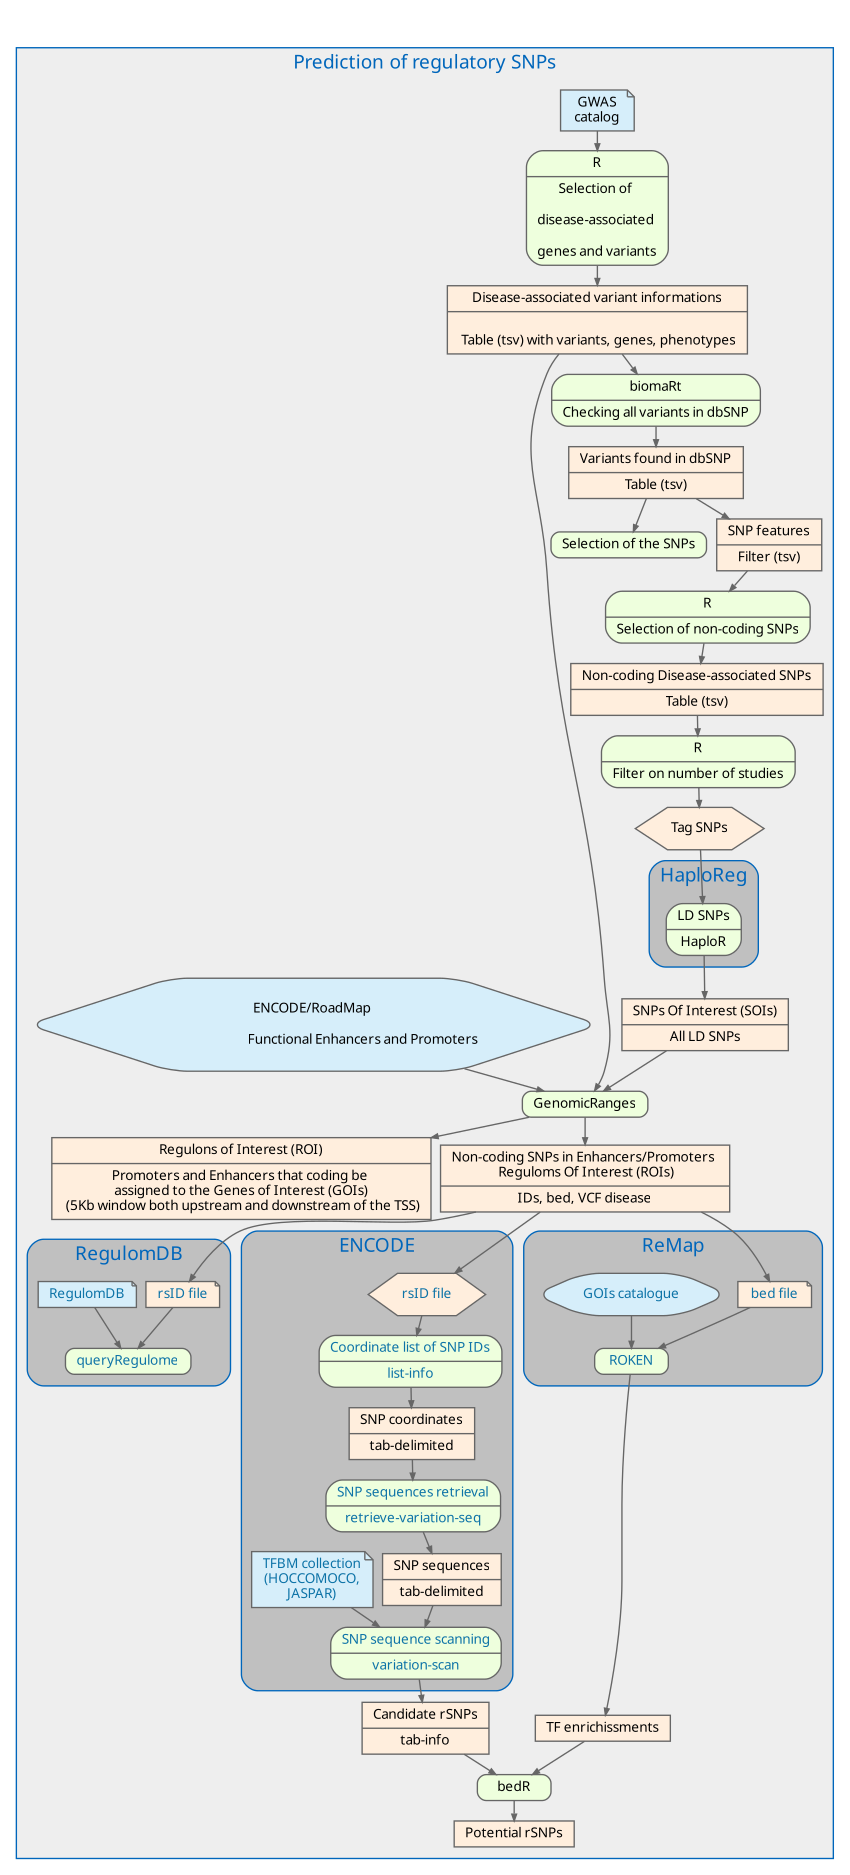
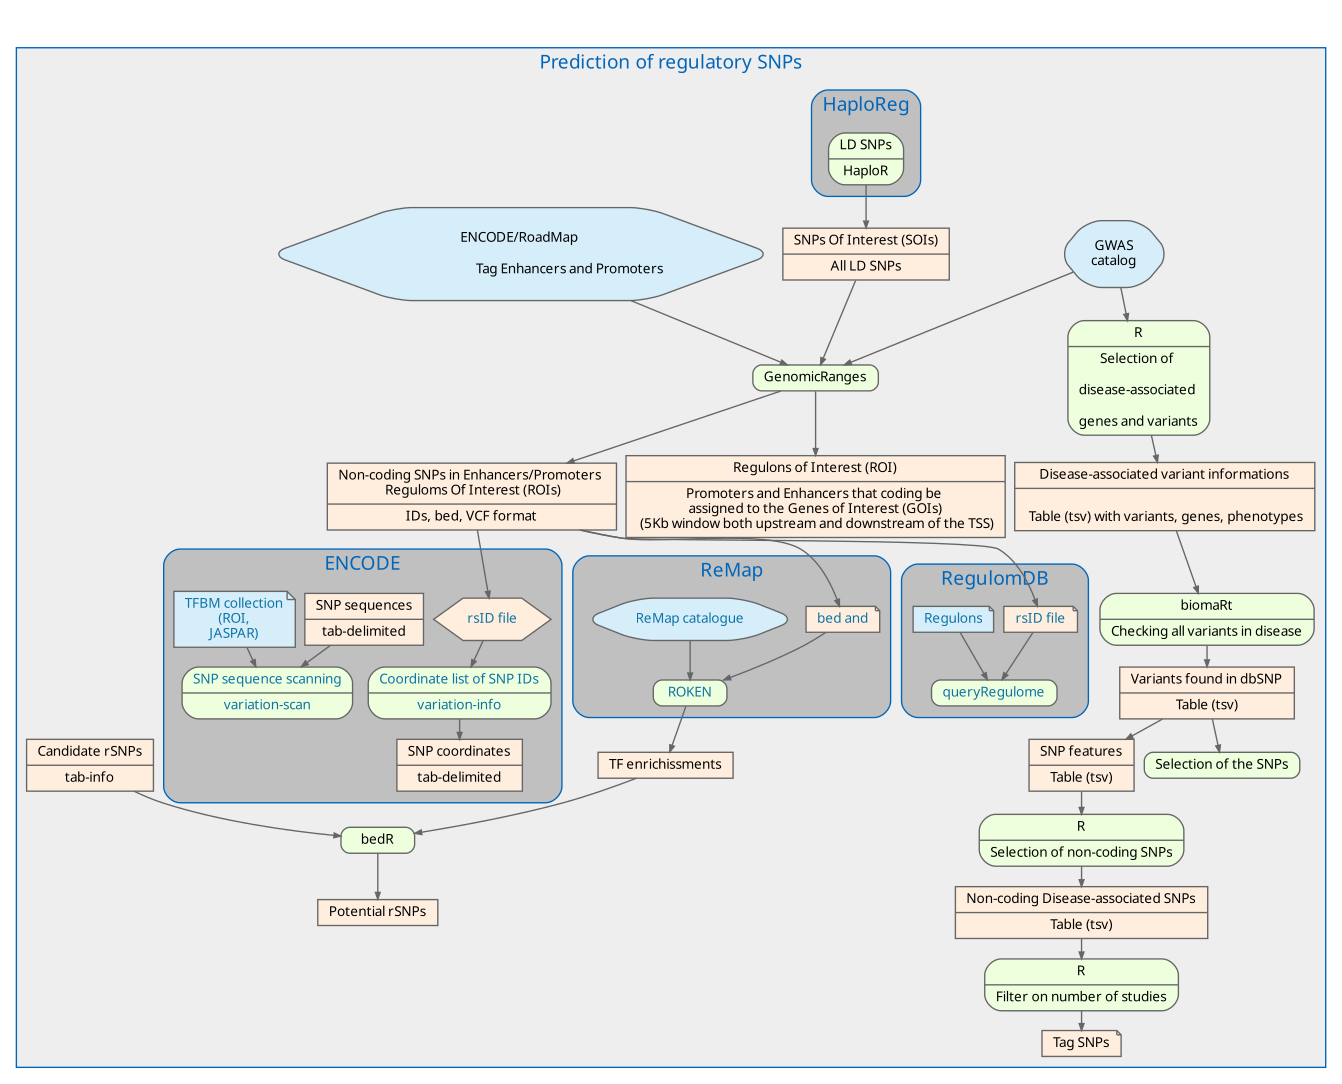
(597, 110) -> (1114, 254)
(656, 413) -> (1207, 632)
(769, 557) -> (1082, 778)
(564, 718) -> (962, 317)
(700, 829) -> (1082, 1043)
(701, 873) -> none
(314, 1025) -> (521, 254)
(585, 1198) -> (472, 516)
(87, 1294) -> (953, 619)
(631, 1294) -> (690, 619)
(775, 1294) -> (843, 619)
(411, 1374) -> (460, 705)
(413, 1506) -> none
(312, 1580) -> (235, 619)
(420, 1687) -> none
